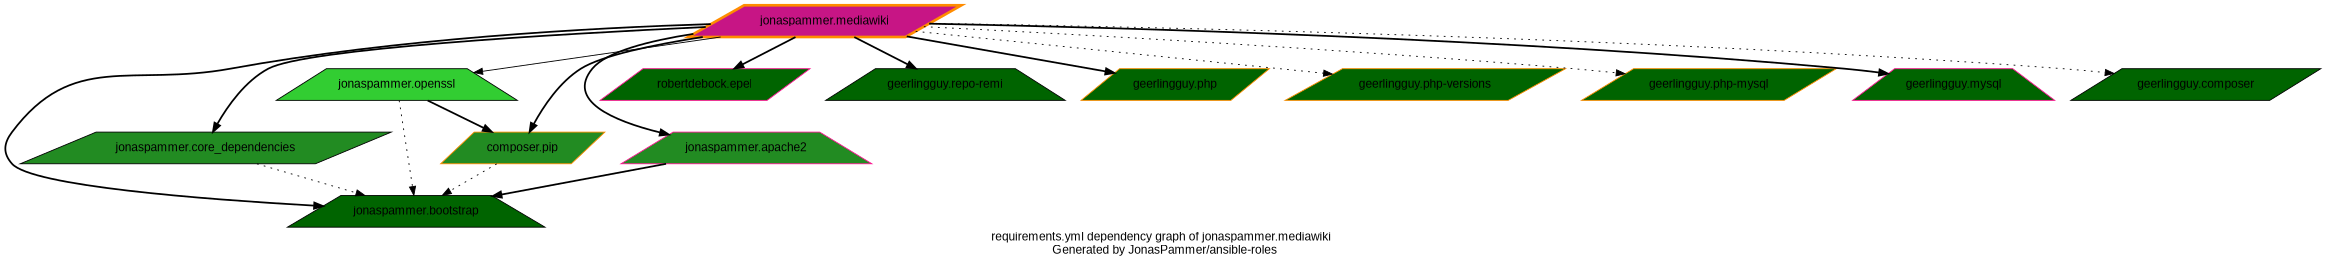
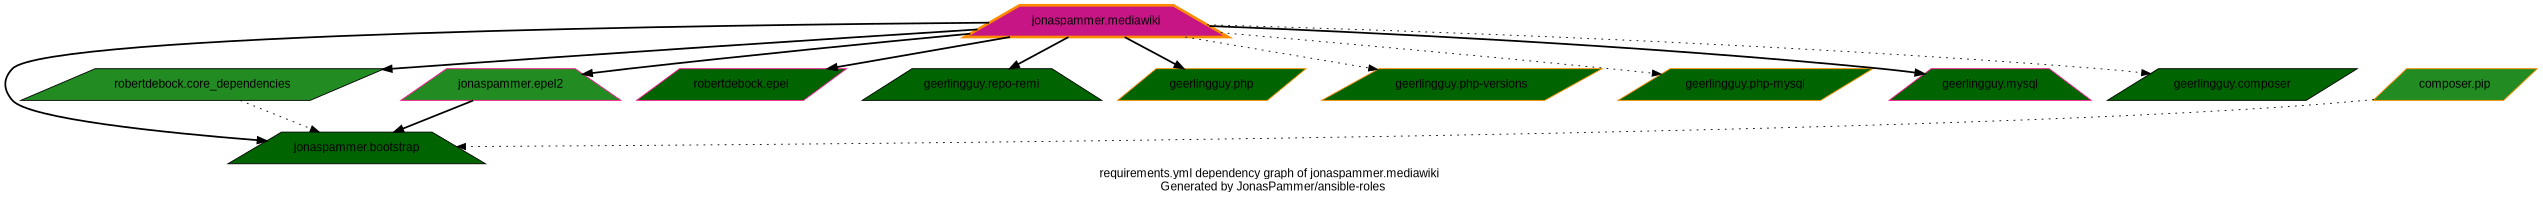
(825, 21) -> (1096, 21)
(587, 66) -> none
(397, 85) -> none
(206, 148) -> (203, 85)
(746, 148) -> (511, 85)
